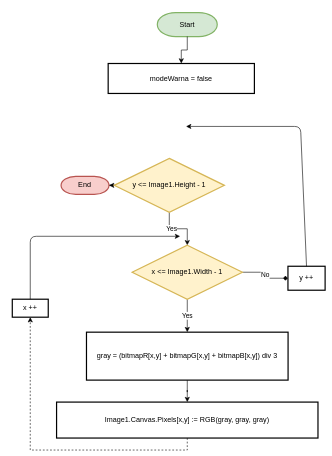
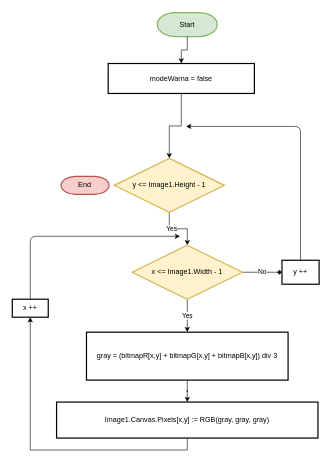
none -> (170, 126)
(111, 185) -> none
(307, 278) -> (301, 272)
(50, 450) -> (50, 450)
